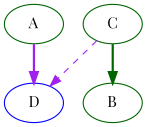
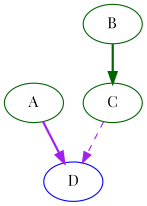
(113, 58) -> (113, 58)
